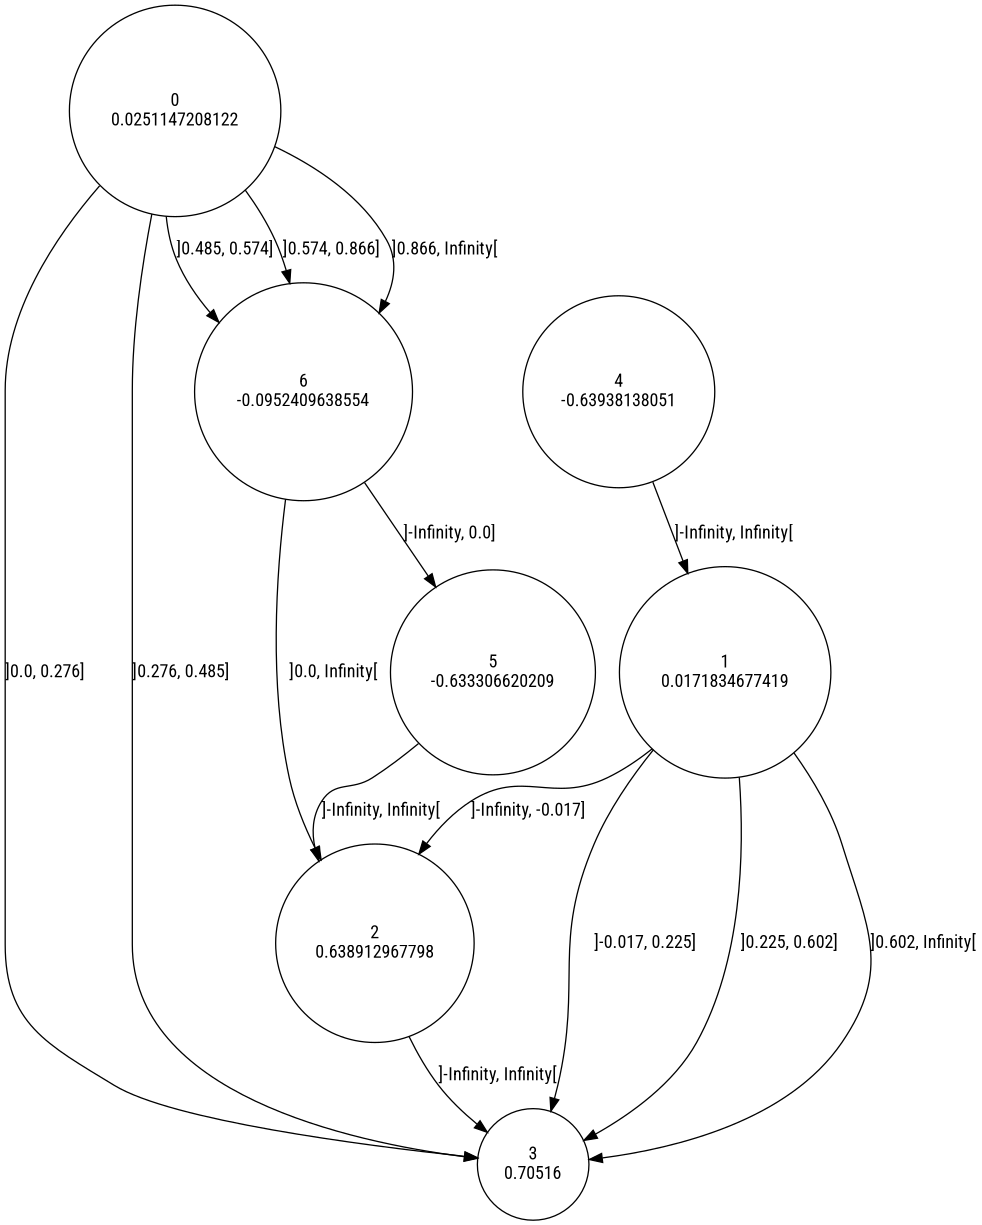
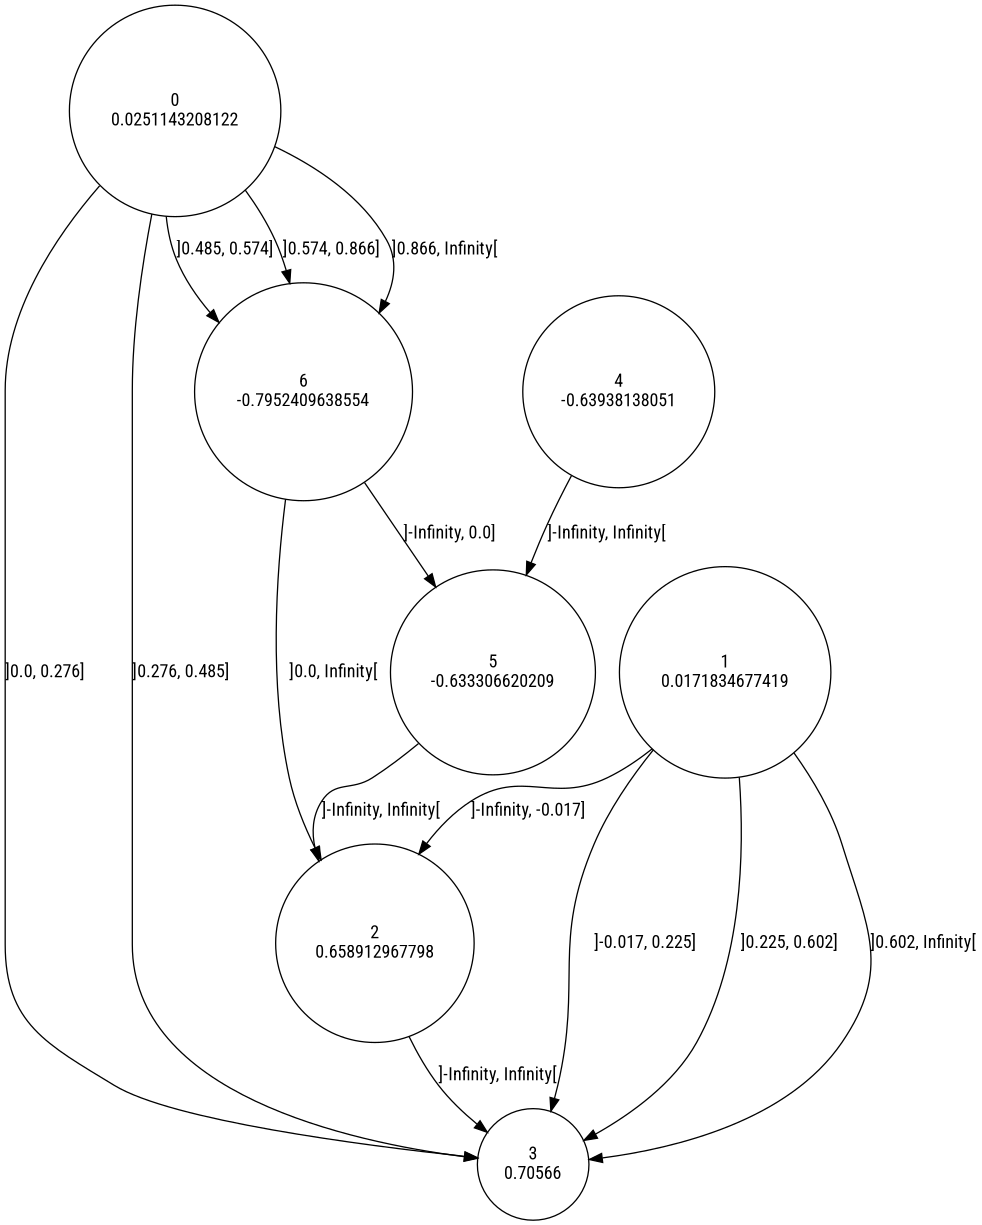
(175, 111) -> (175, 111)
(304, 392) -> (304, 392)
(668, 522) -> (550, 519)
(375, 943) -> (375, 943)
(533, 1164) -> (533, 1164)
